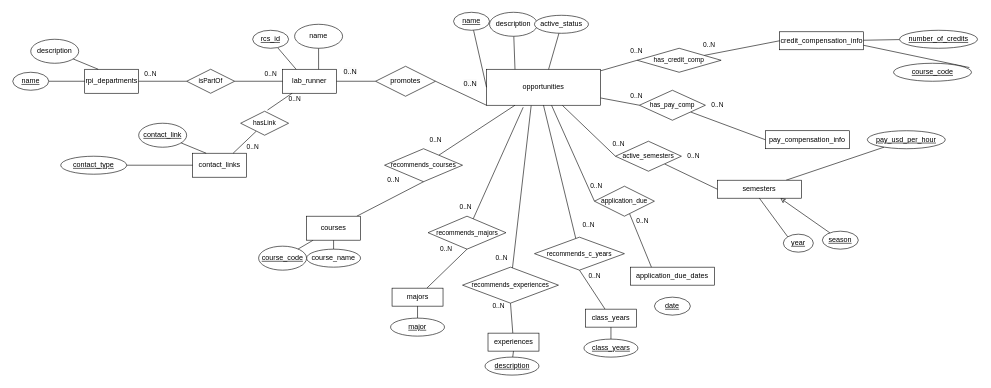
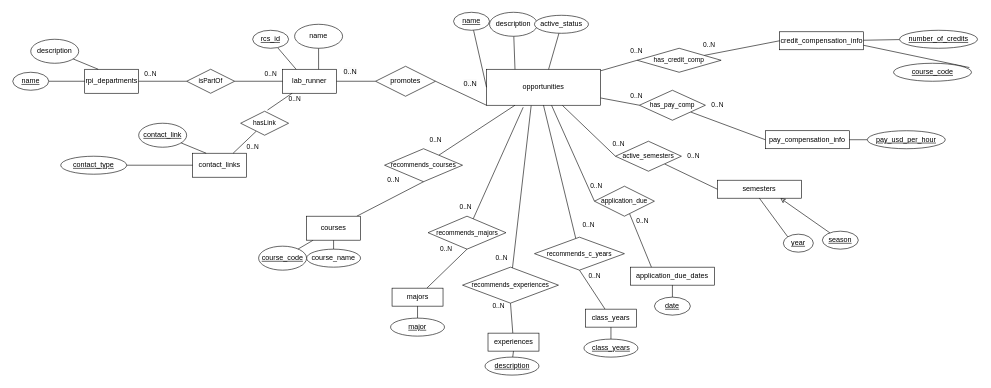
(836, 164) -> (858, 140)
none -> (672, 291)
